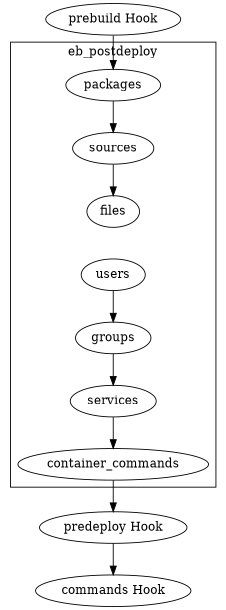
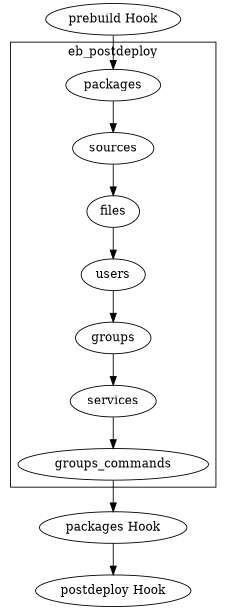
none -> (113, 239)
(113, 464) -> (113, 464)
(113, 528) -> (113, 528)
(113, 591) -> (113, 591)
